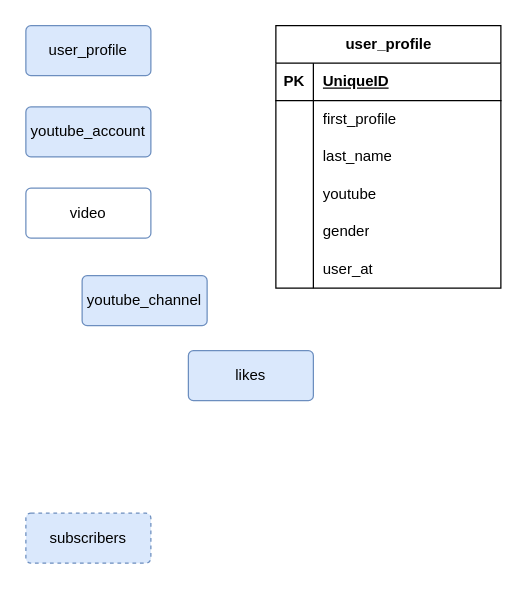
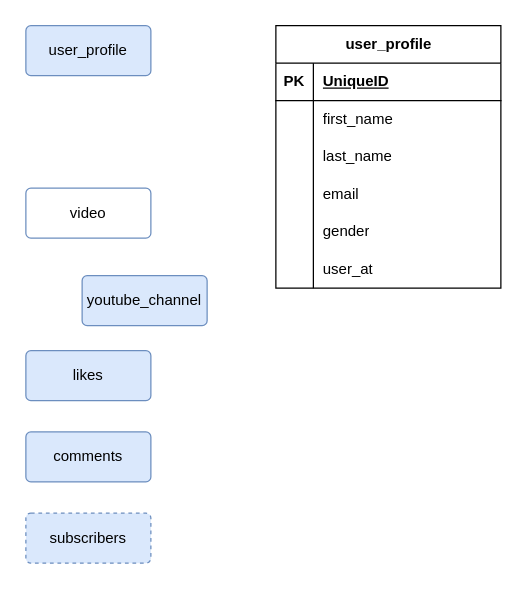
(372, 119) -> (363, 119)
(88, 132) -> none
(353, 194) -> (340, 194)
(251, 376) -> (88, 376)
none -> (88, 457)
